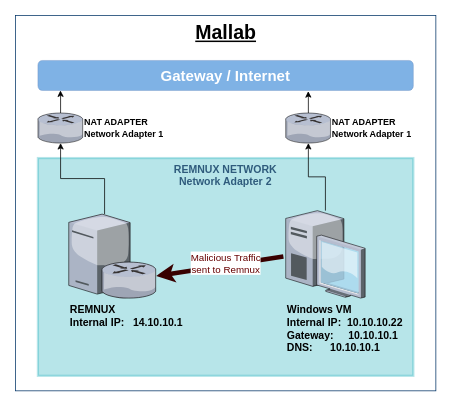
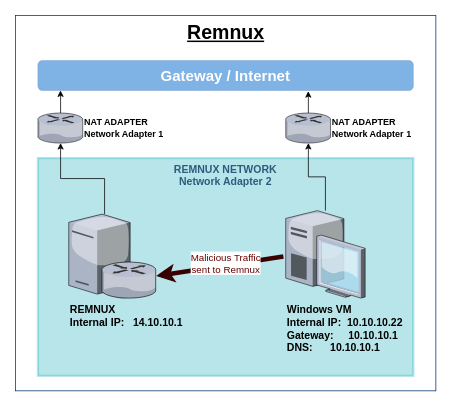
(226, 33) -> (226, 33)
